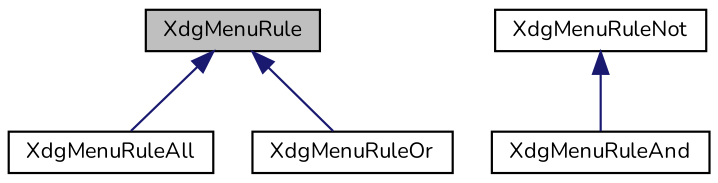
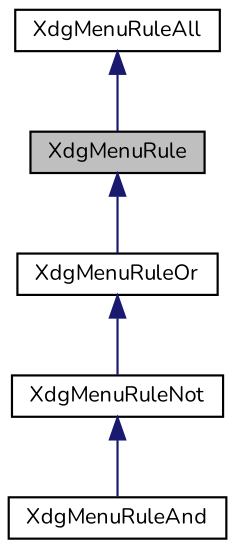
(164, 99) -> (118, 103)
none -> (118, 347)
